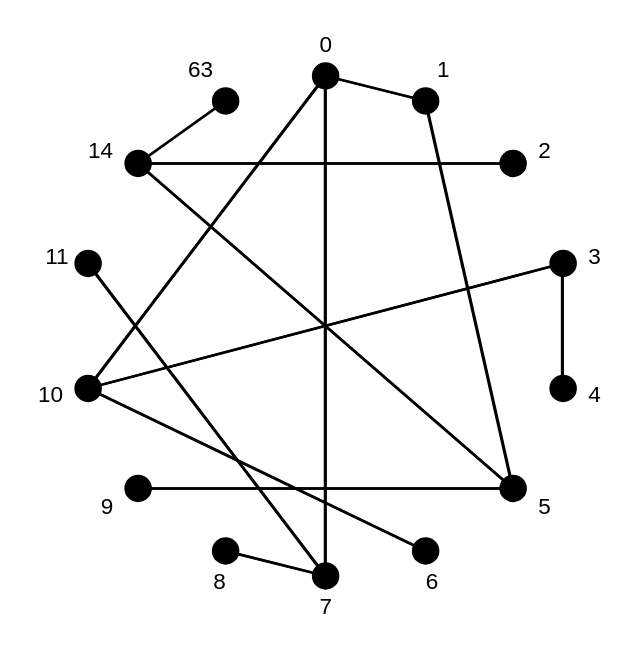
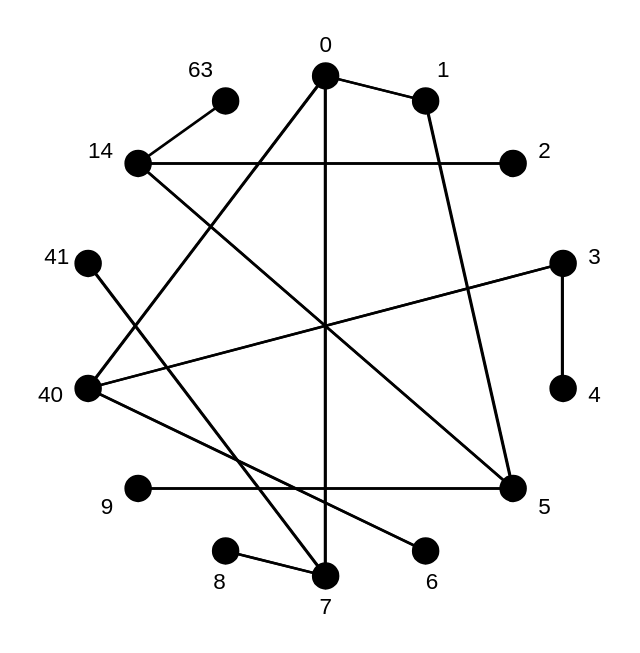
(58, 257) -> (58, 257)
(51, 394) -> (51, 394)
